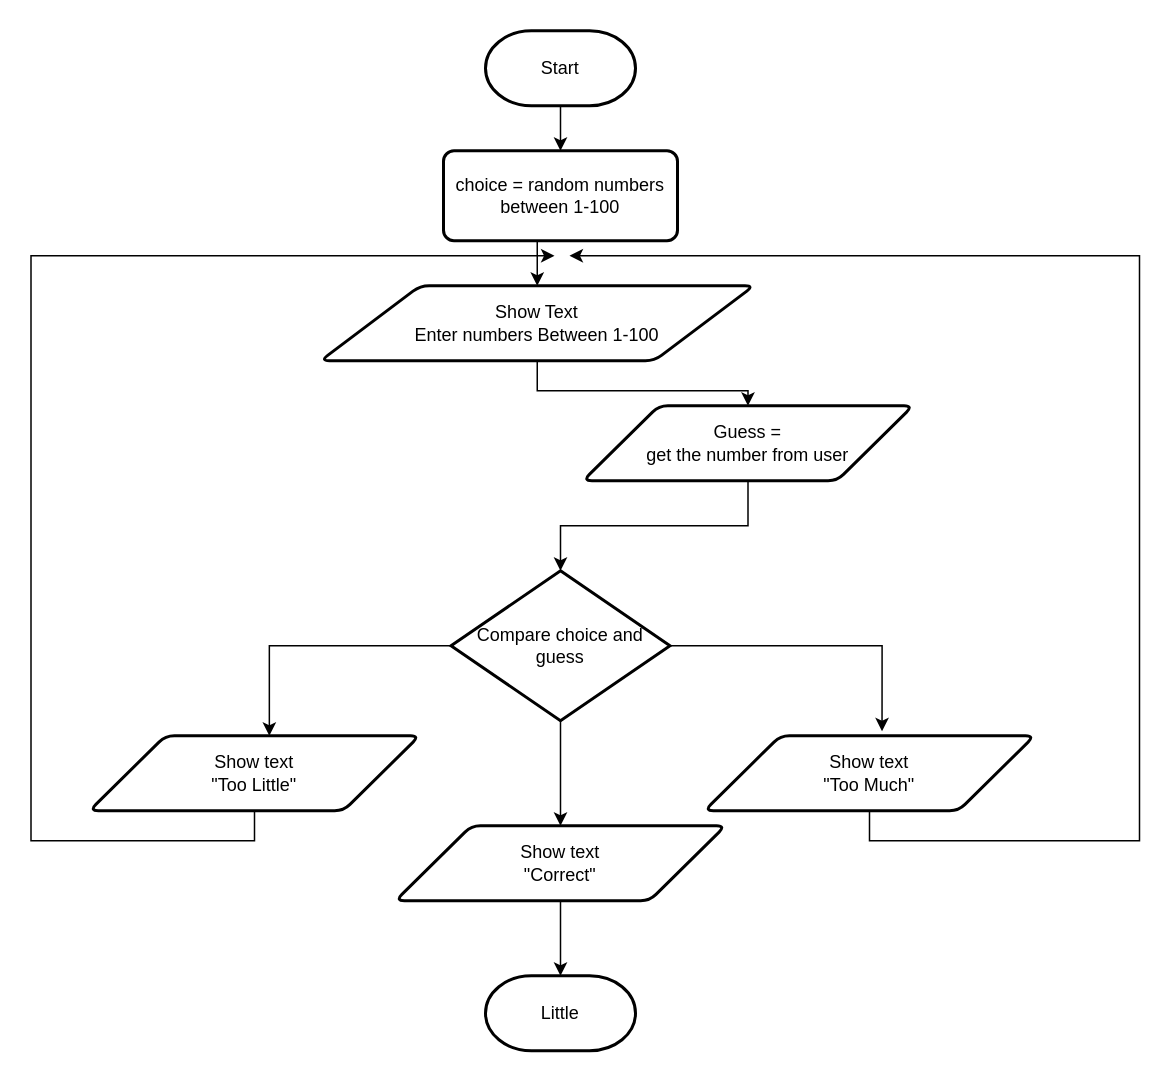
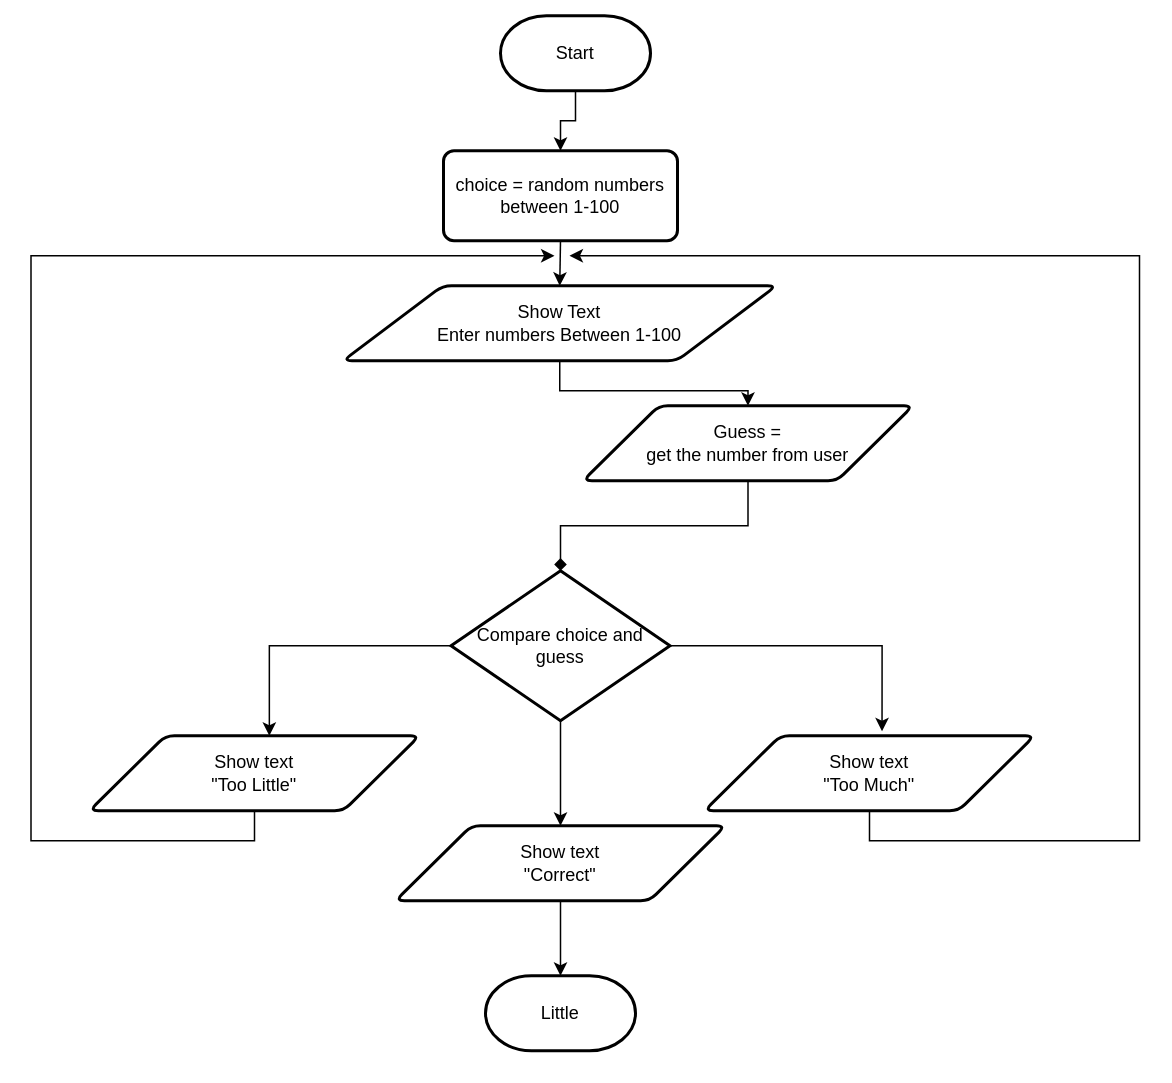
(560, 68) -> (575, 53)
(537, 323) -> (560, 323)
(560, 559) -> (560, 558)
